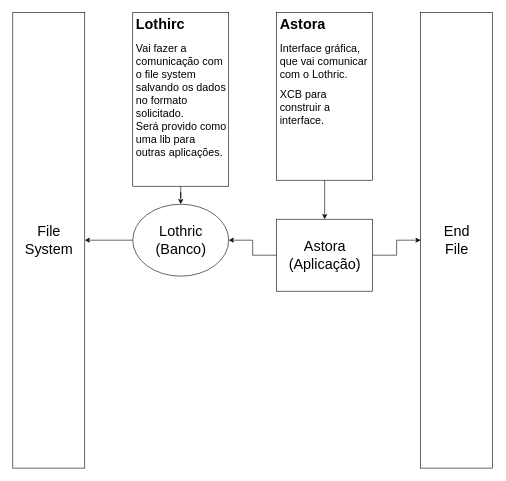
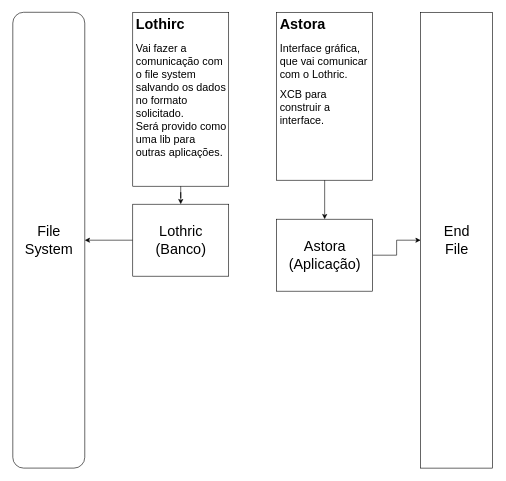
(49, 240) -> (49, 240)
(181, 240) -> (181, 240)
(253, 240) -> none
